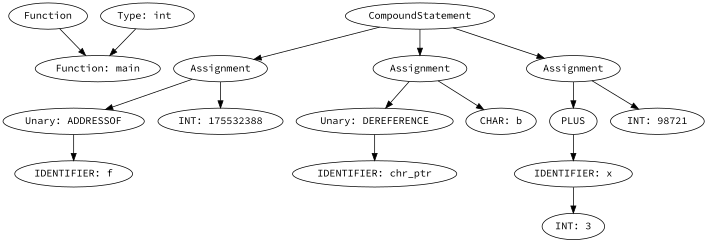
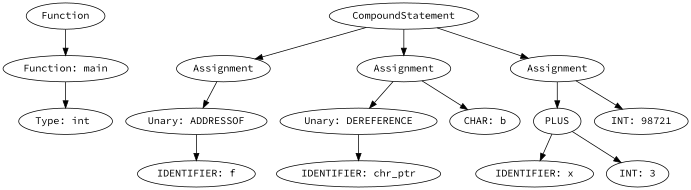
(125, 40) -> (66, 91)
(221, 121) -> none
(573, 197) -> (594, 145)
